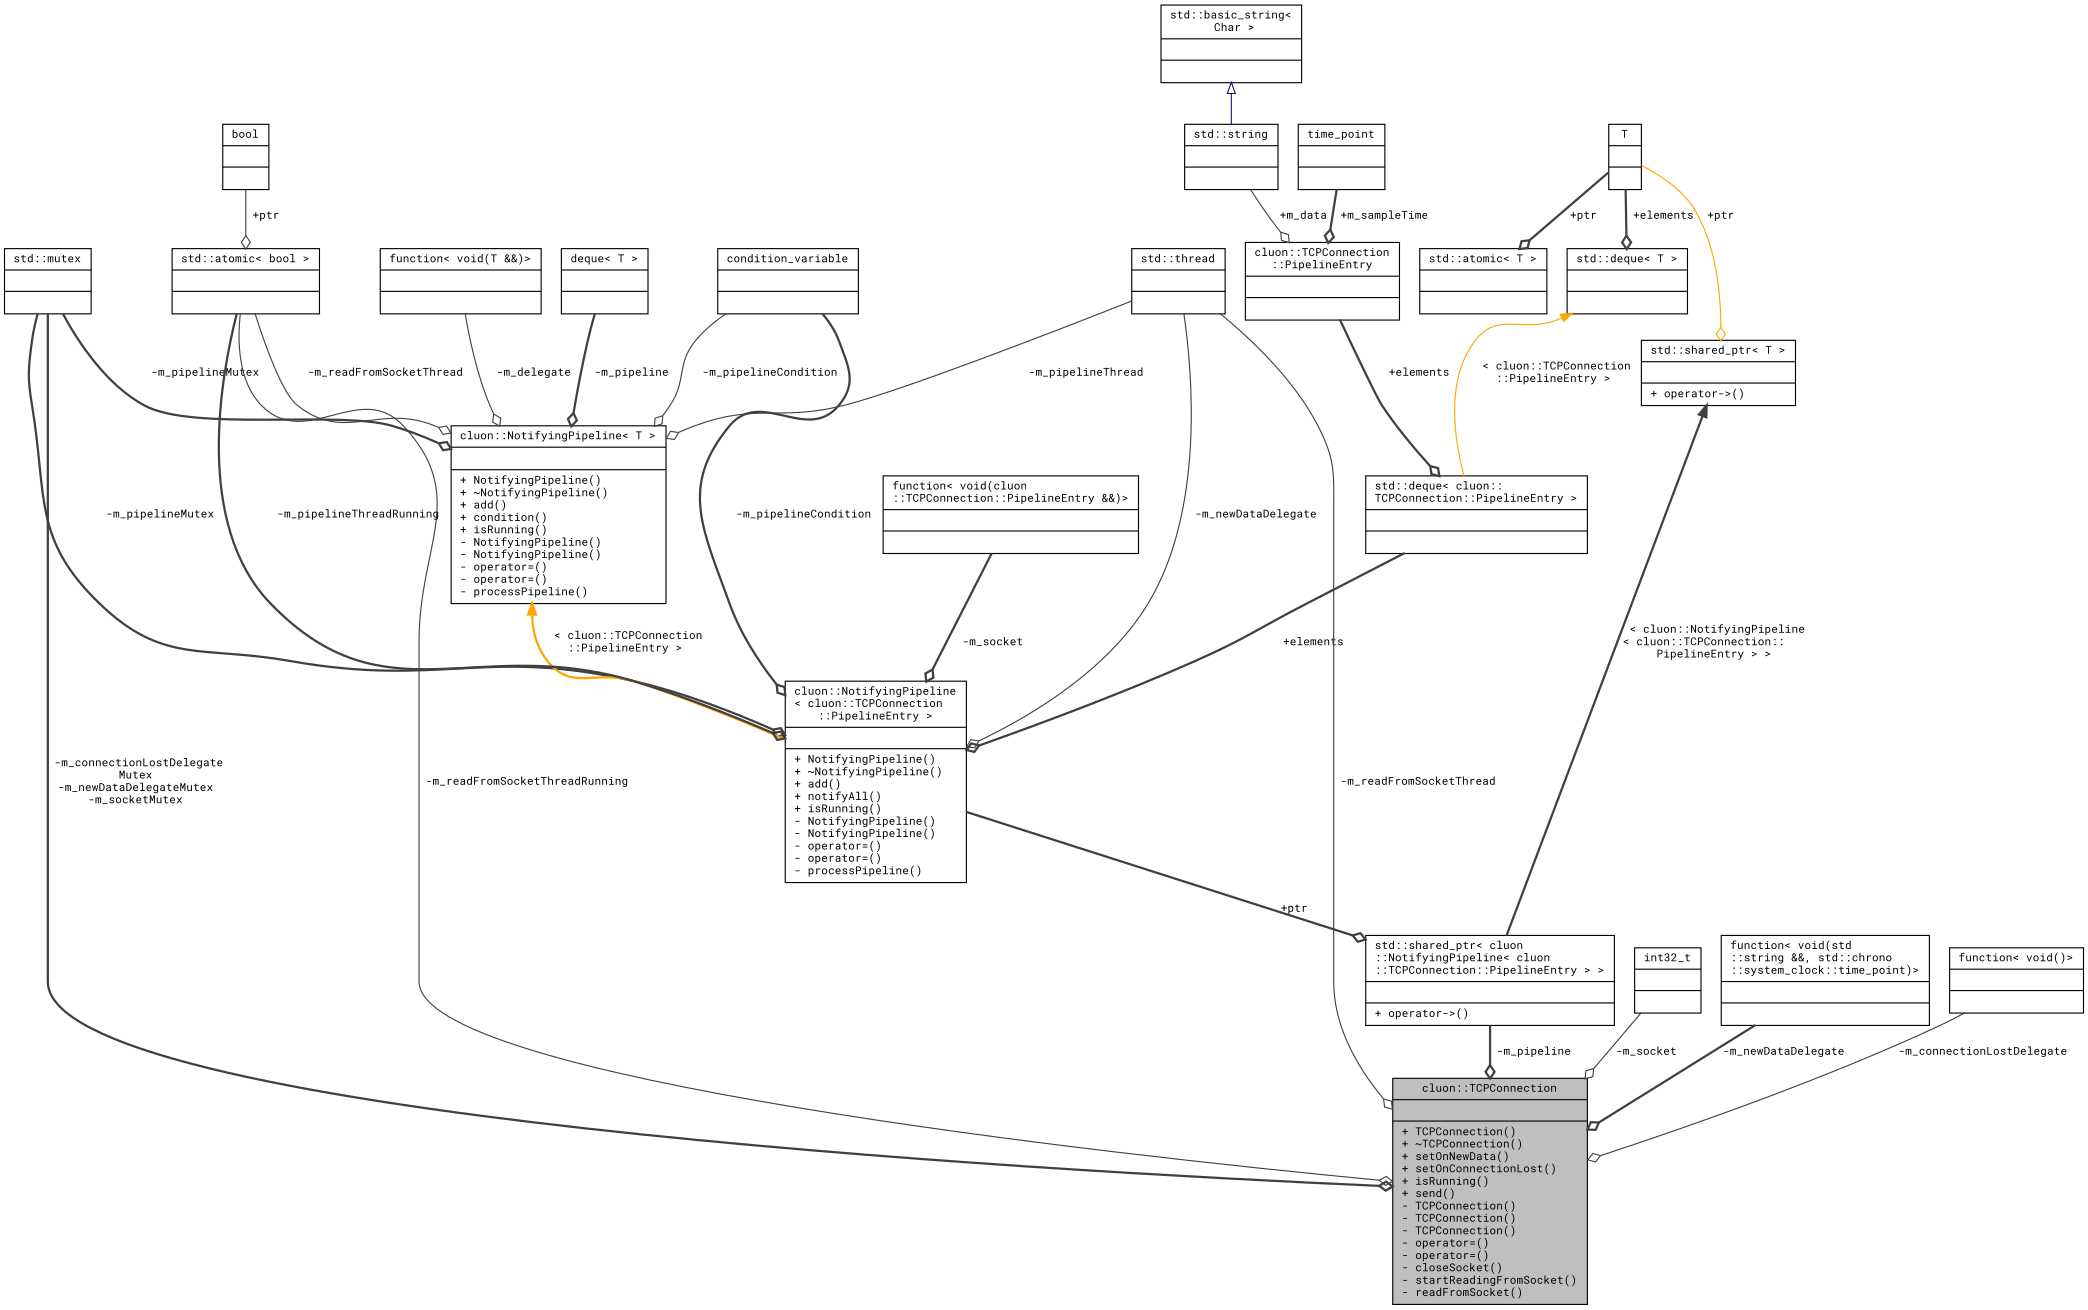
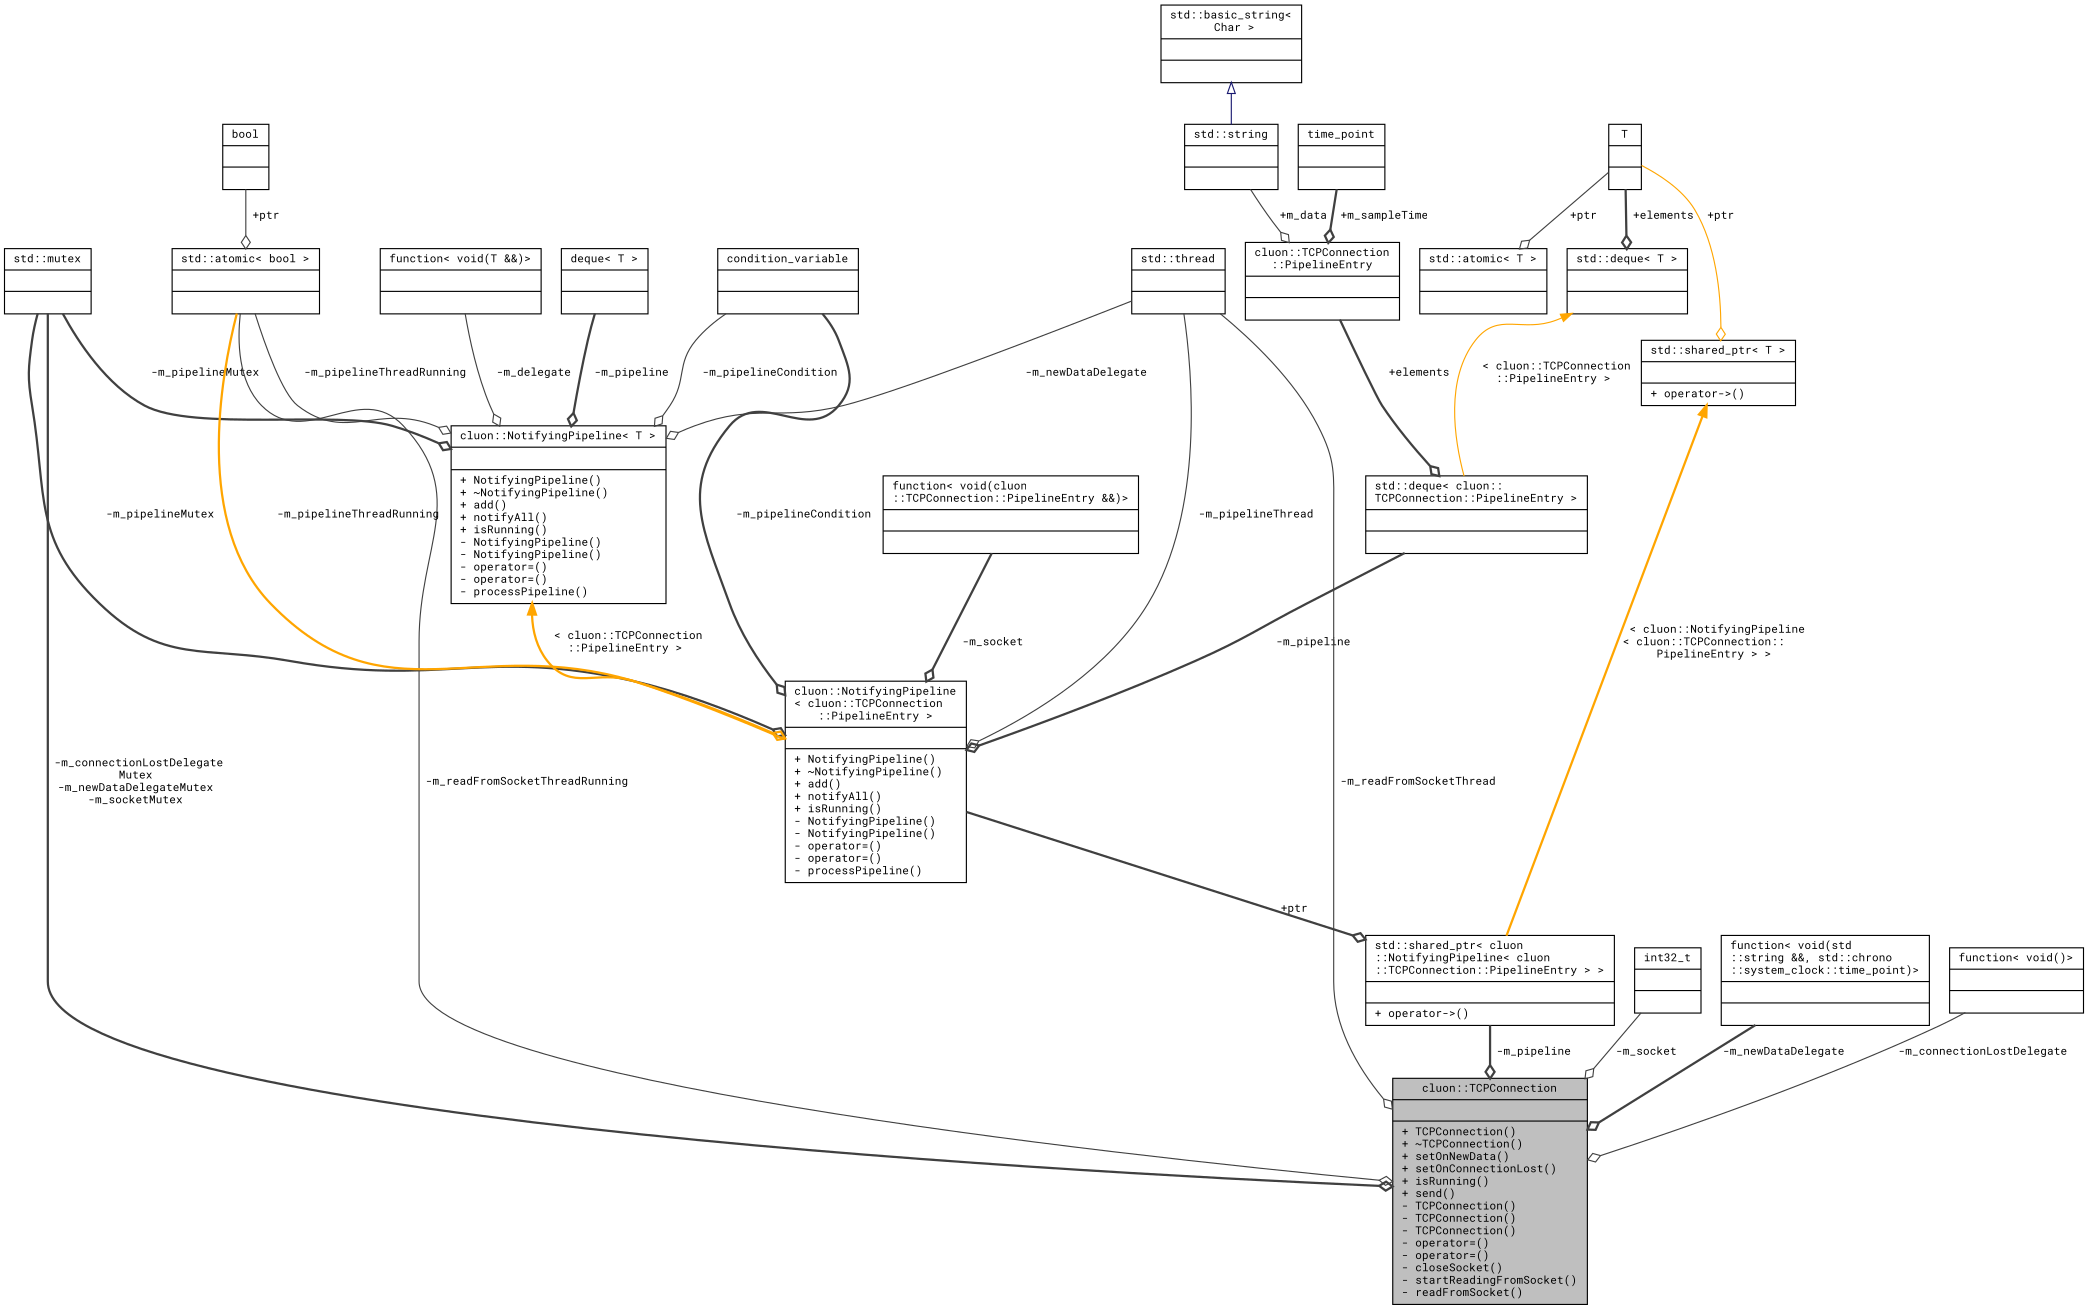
(1569, 206) -> (1569, 206)
(382, 373) -> (382, 373)
(1083, 373) -> (1083, 373)
(1253, 515) -> (1253, 515)
(505, 518) -> (505, 518)
(1311, 642) -> (1311, 642)
(366, 662) -> (366, 662)
(1605, 676) -> (1605, 676)
